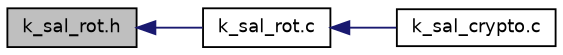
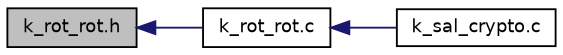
(72, 28) -> (72, 28)
(267, 28) -> (267, 28)
